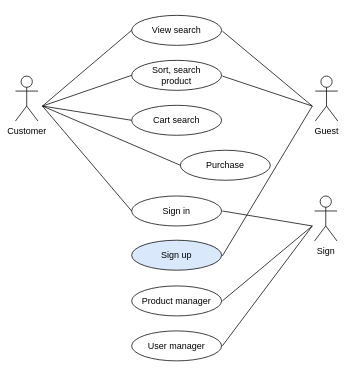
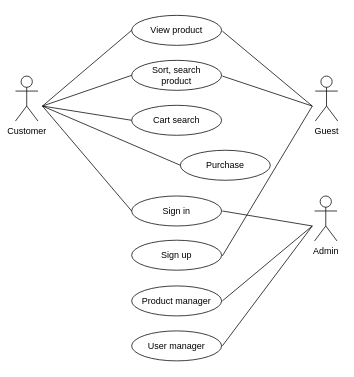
(177, 30) -> (177, 30)
(326, 252) -> (326, 252)
(177, 255) -> (177, 255)
